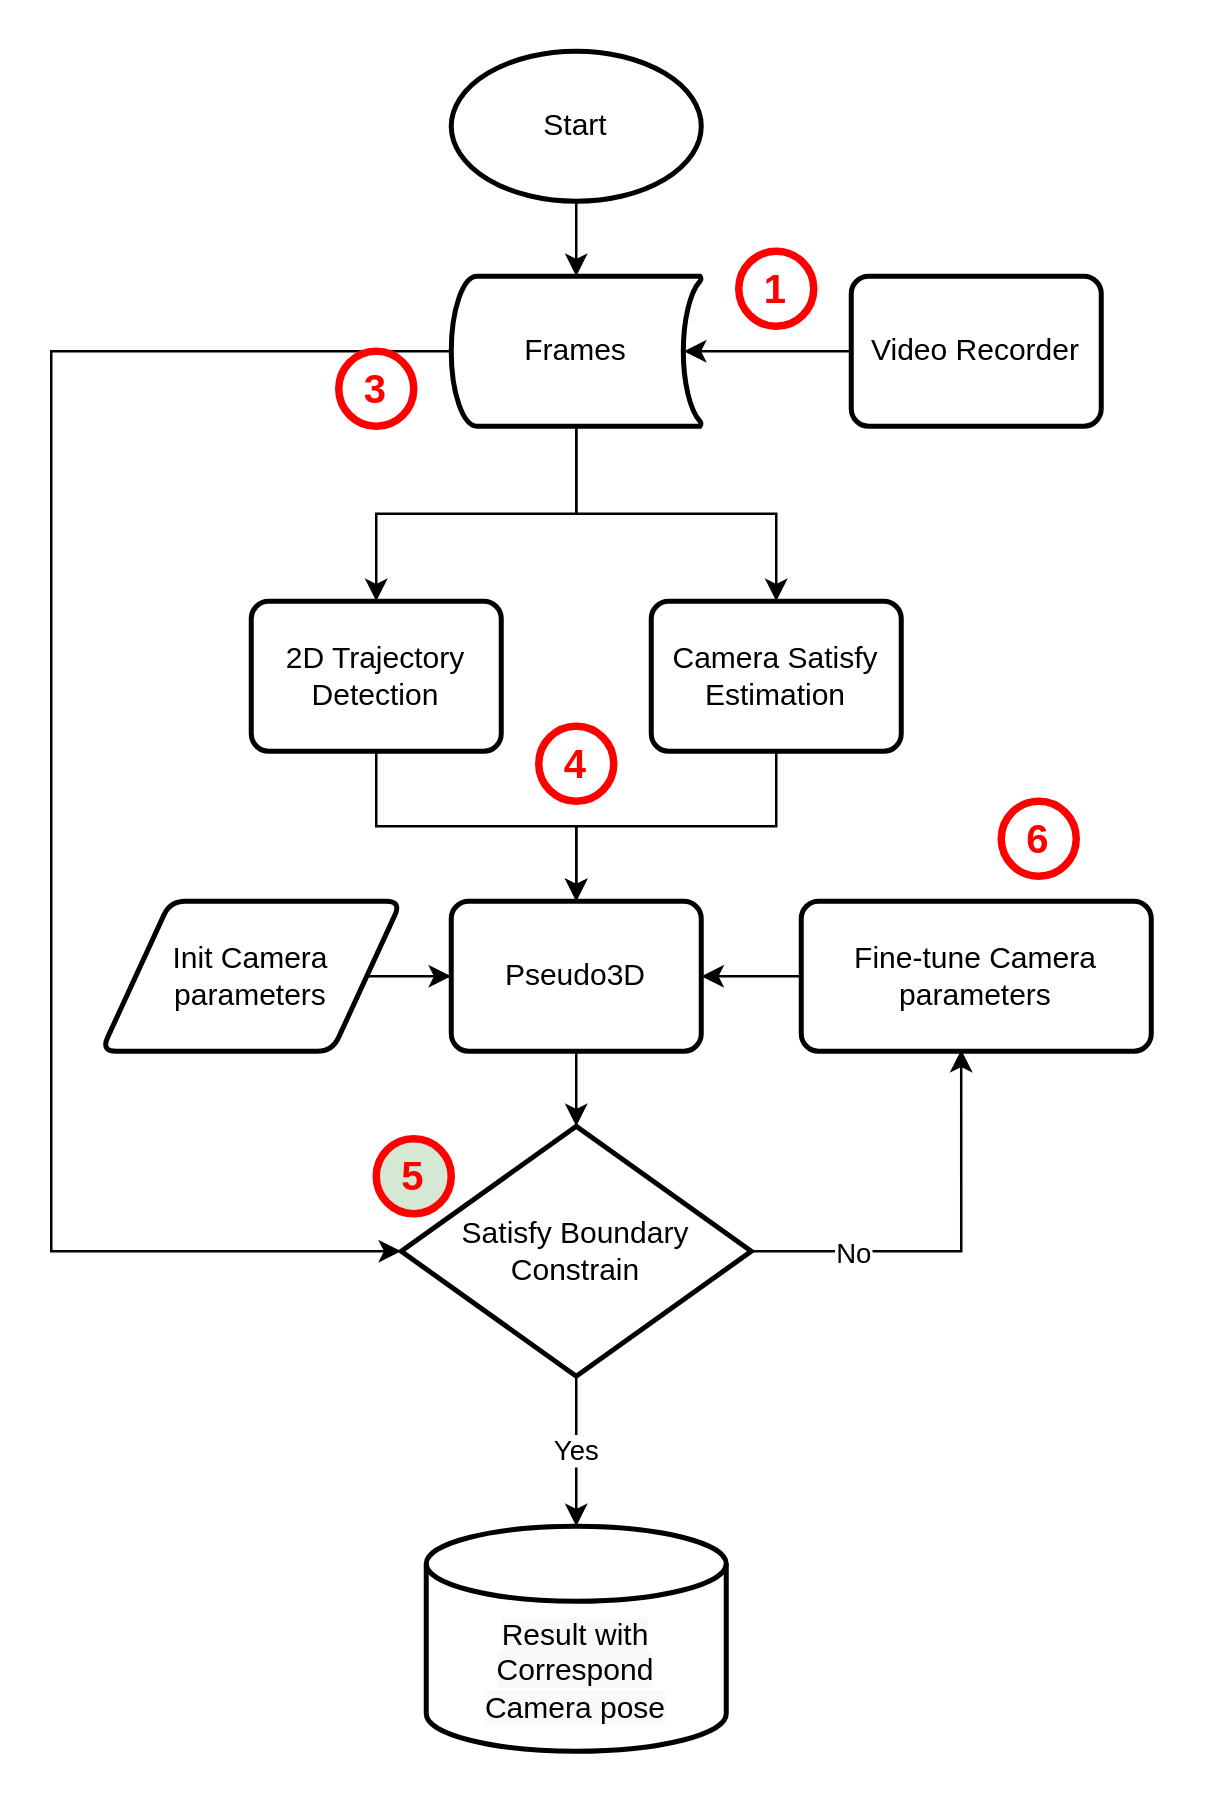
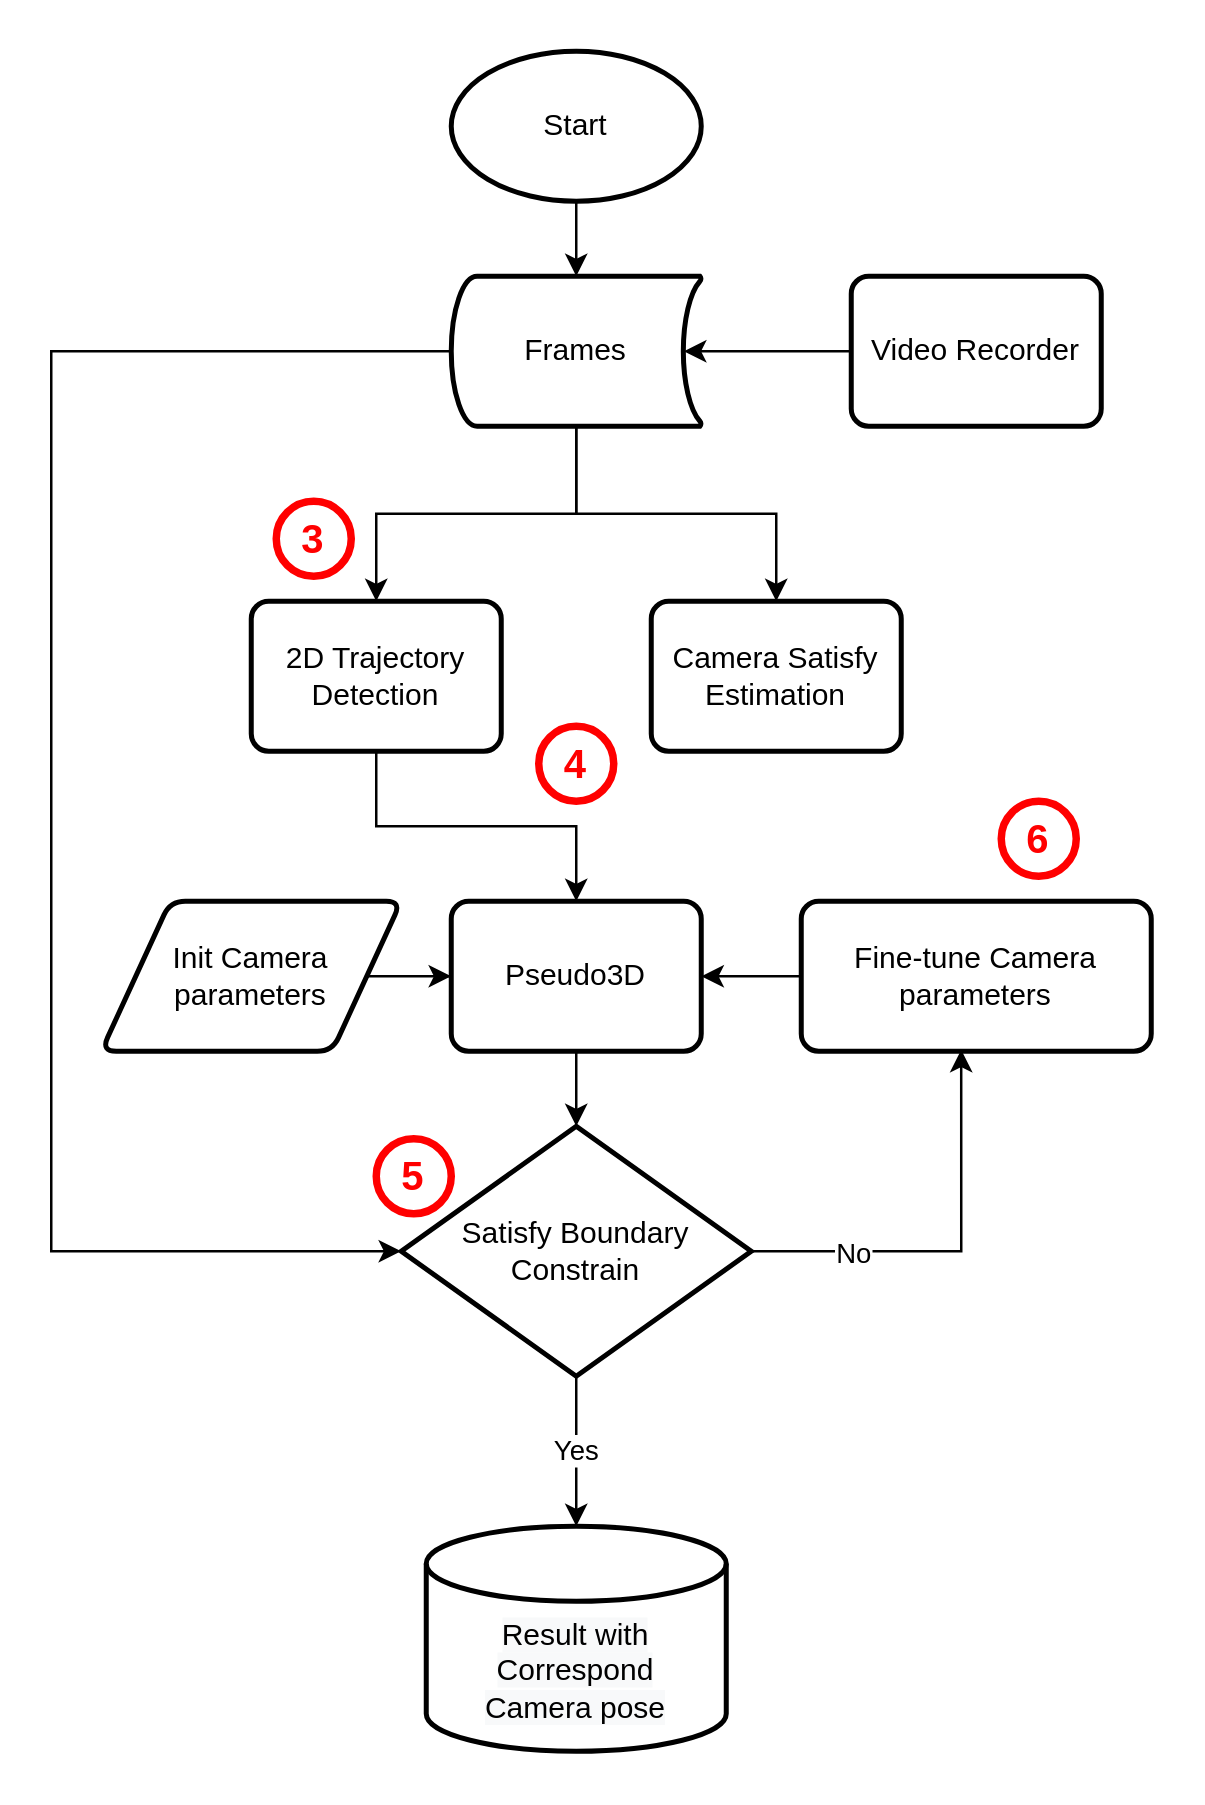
(776, 289) -> none
(376, 389) -> (314, 539)
(716, 826) -> none
(414, 1176) -> (414, 1176)
